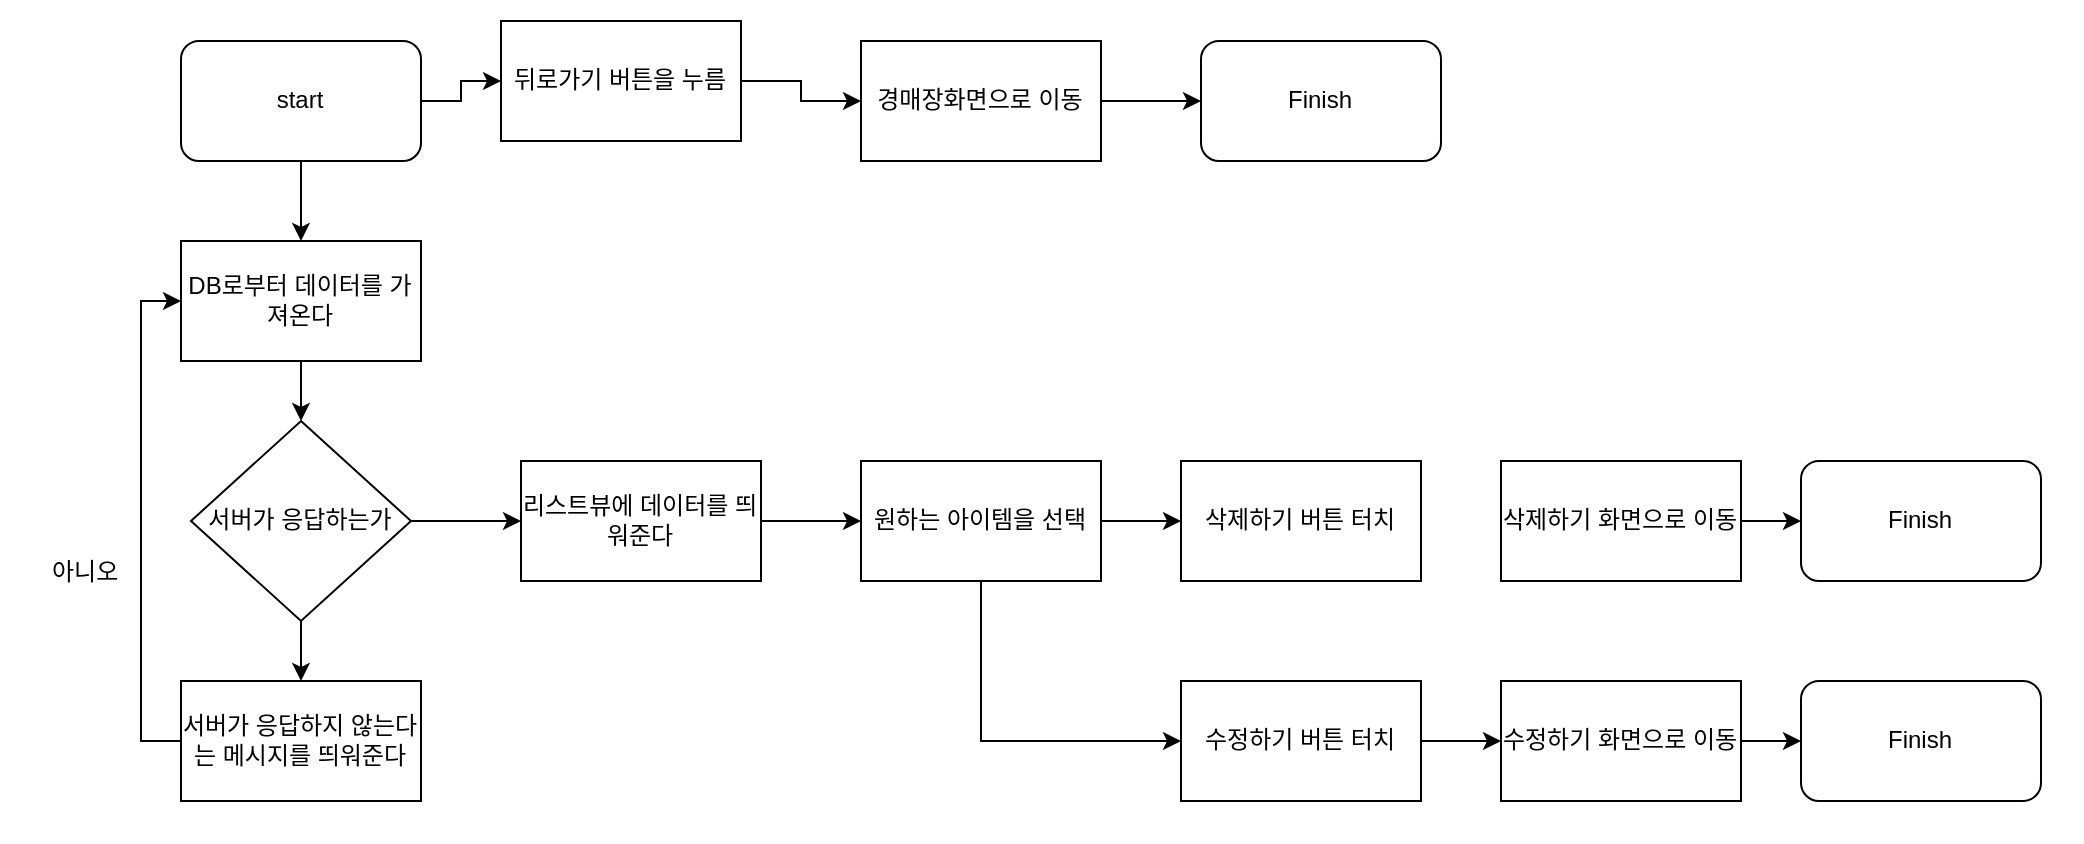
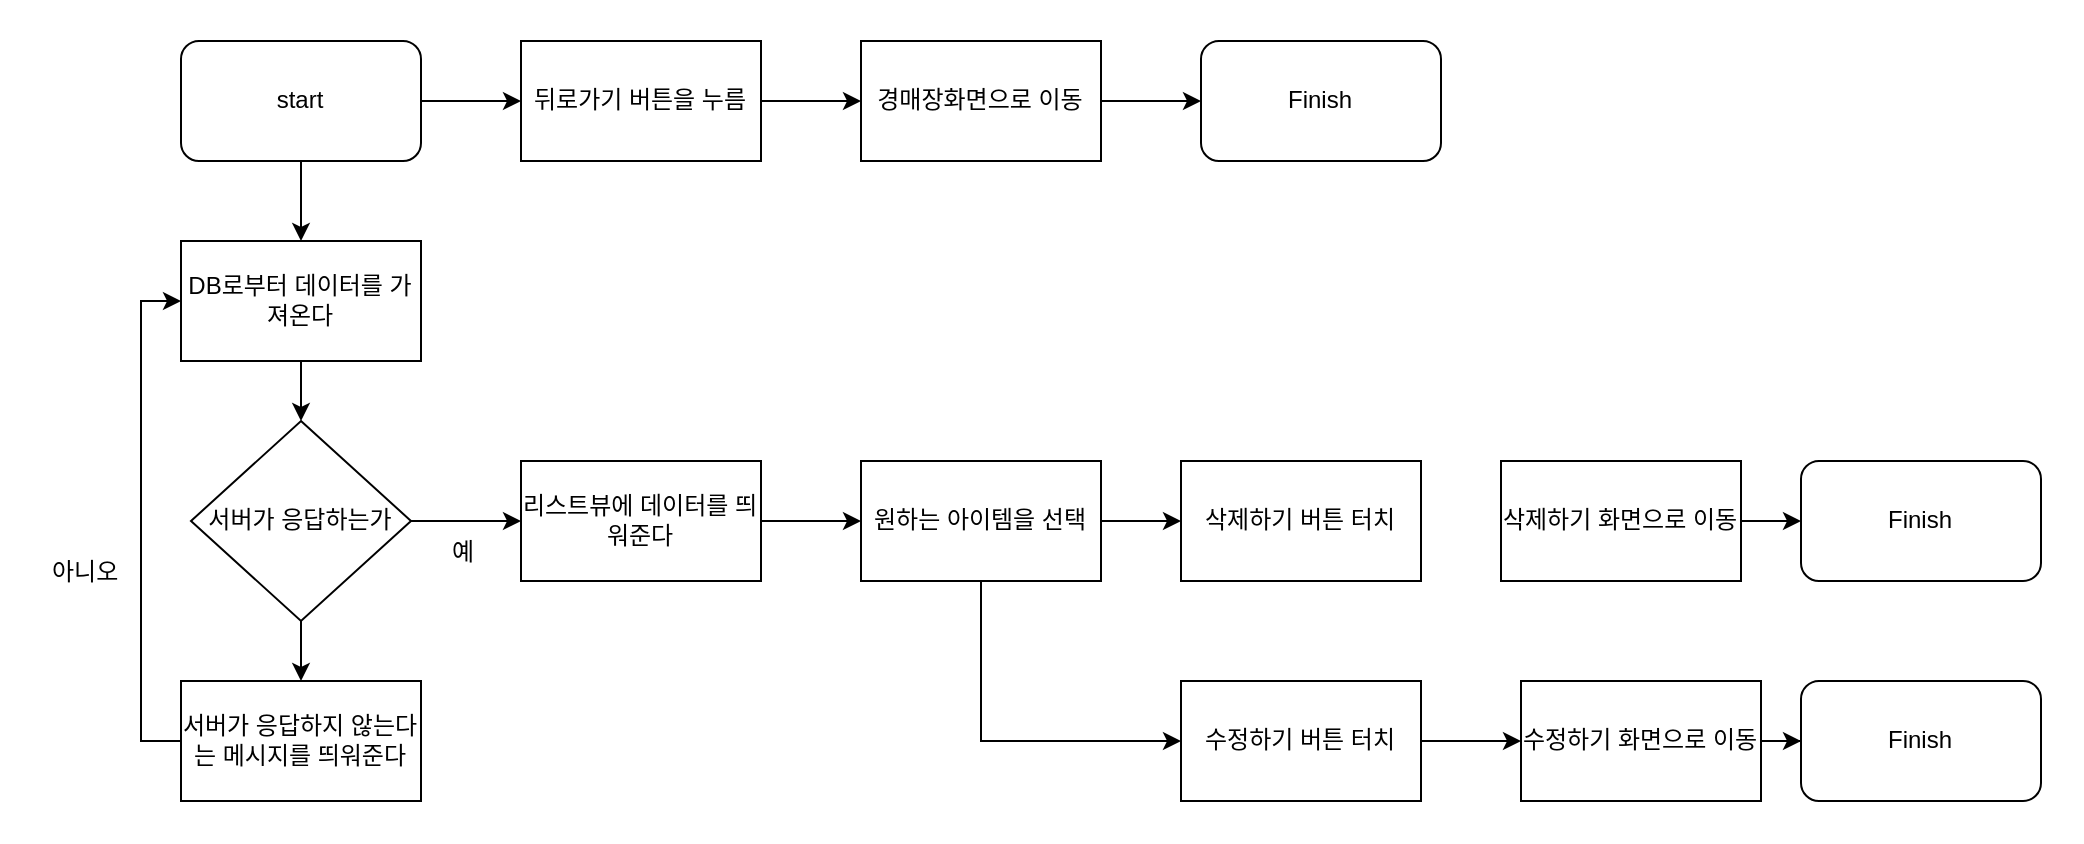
(621, 81) -> (641, 101)
none -> (471, 551)
(1621, 741) -> (1641, 741)
